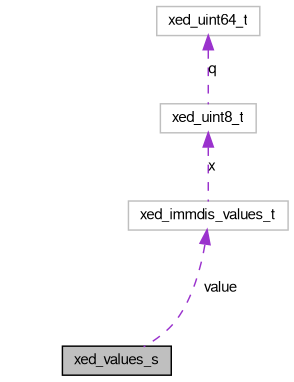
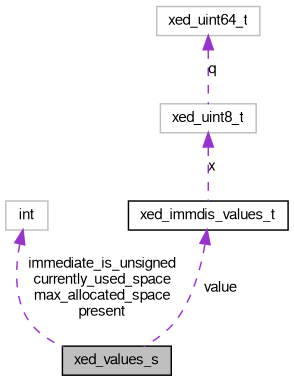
none -> (27, 216)
(208, 216) -> (208, 216)
